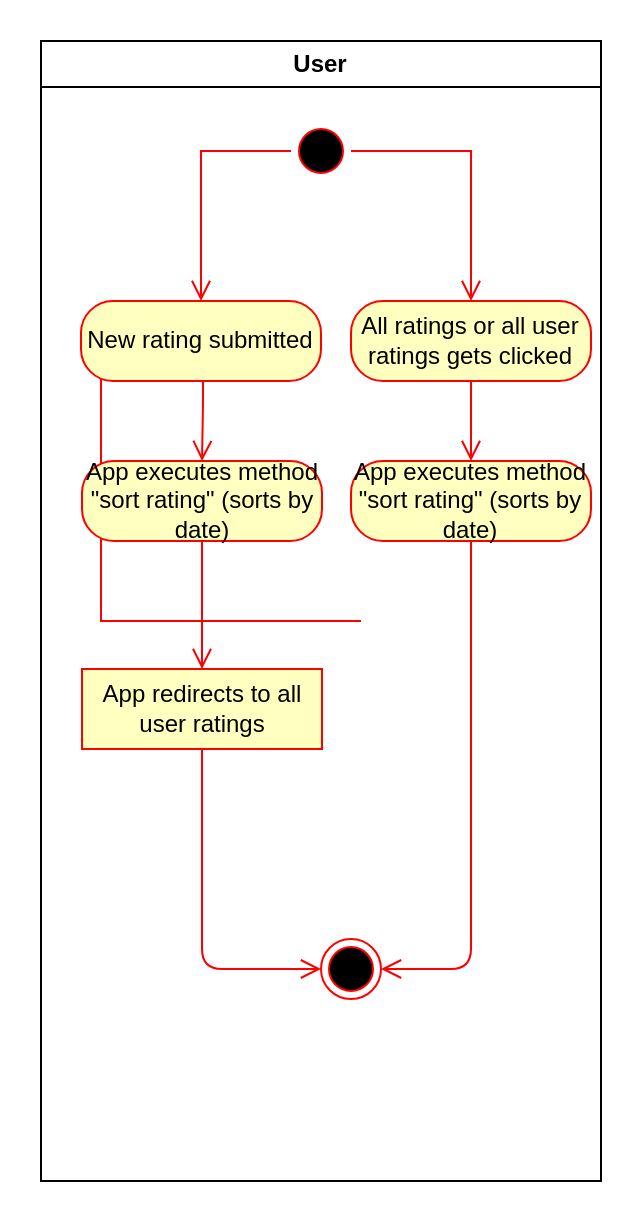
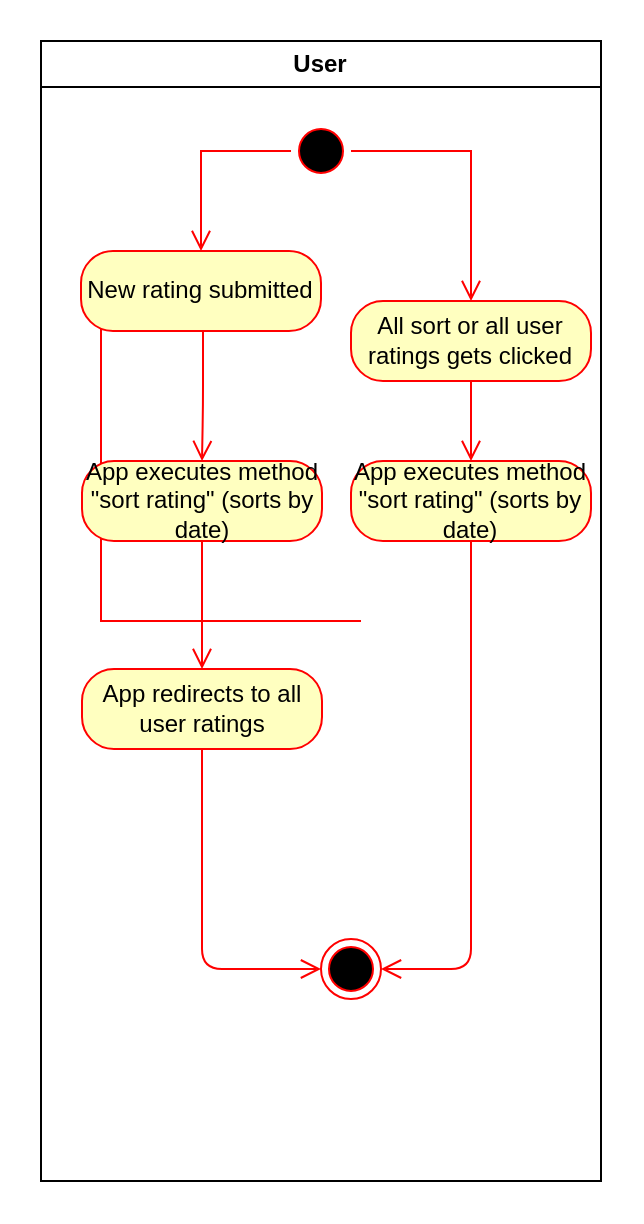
(201, 341) -> (201, 291)
(471, 341) -> (471, 341)
(202, 709) -> (202, 709)
